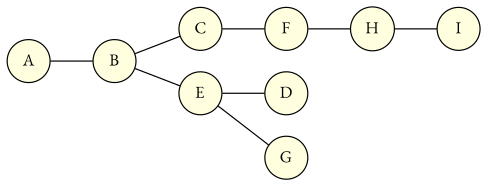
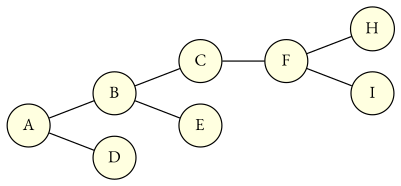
(416, 29) -> (329, 77)
(244, 93) -> (72, 142)
(286, 158) -> none
